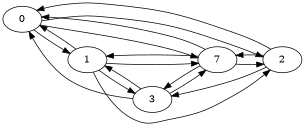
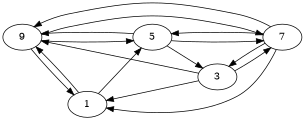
(22, 19) -> (22, 37)
(282, 60) -> (152, 37)
(149, 65) -> none
(114, 80) -> none
